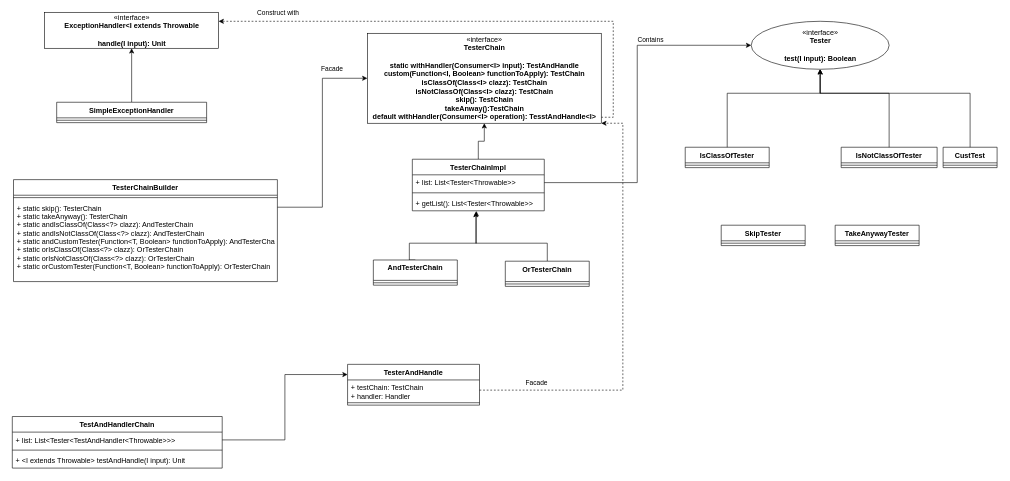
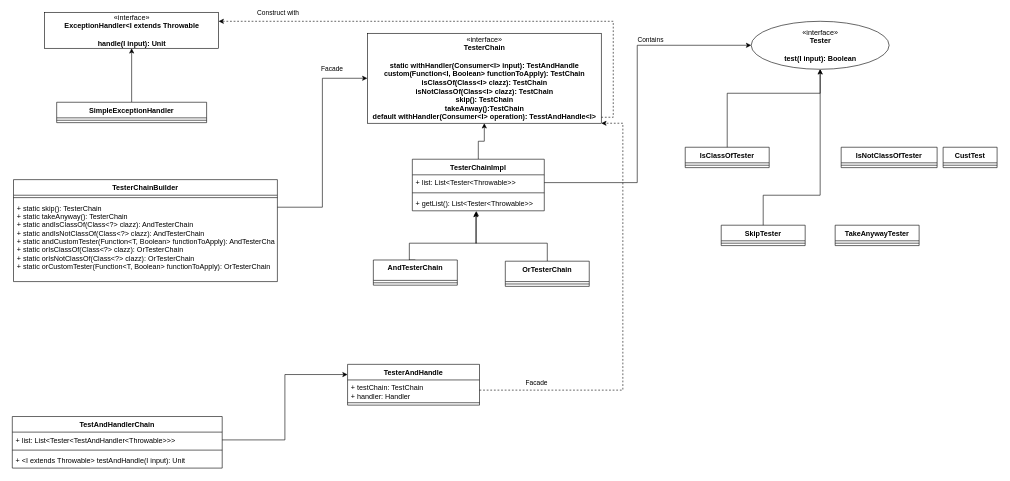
(959, 93) -> none
(890, 95) -> none
none -> (821, 189)
